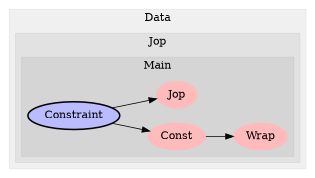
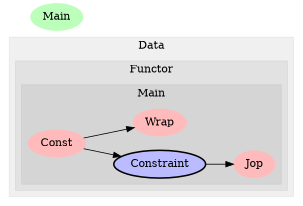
none -> (57, 17)
(158, 42) -> (151, 70)
(127, 126) -> (99, 152)
